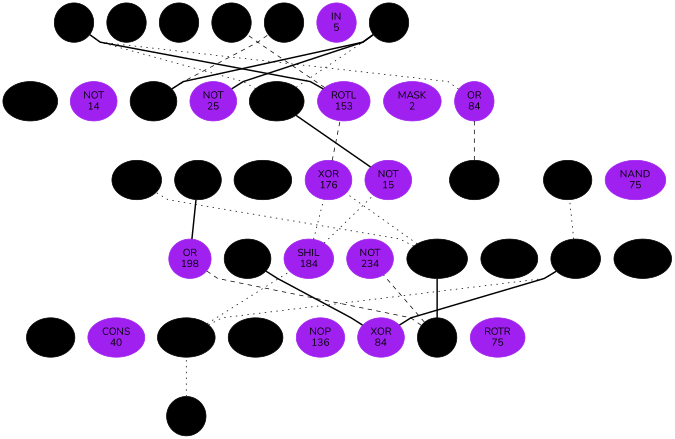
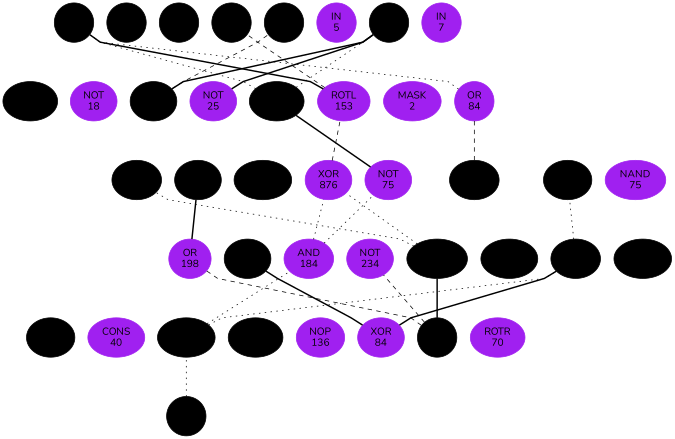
none -> (442, 23)
(94, 101) -> (94, 101)
(328, 180) -> (328, 180)
(388, 180) -> (388, 180)
(309, 259) -> (309, 259)
(498, 338) -> (498, 338)
